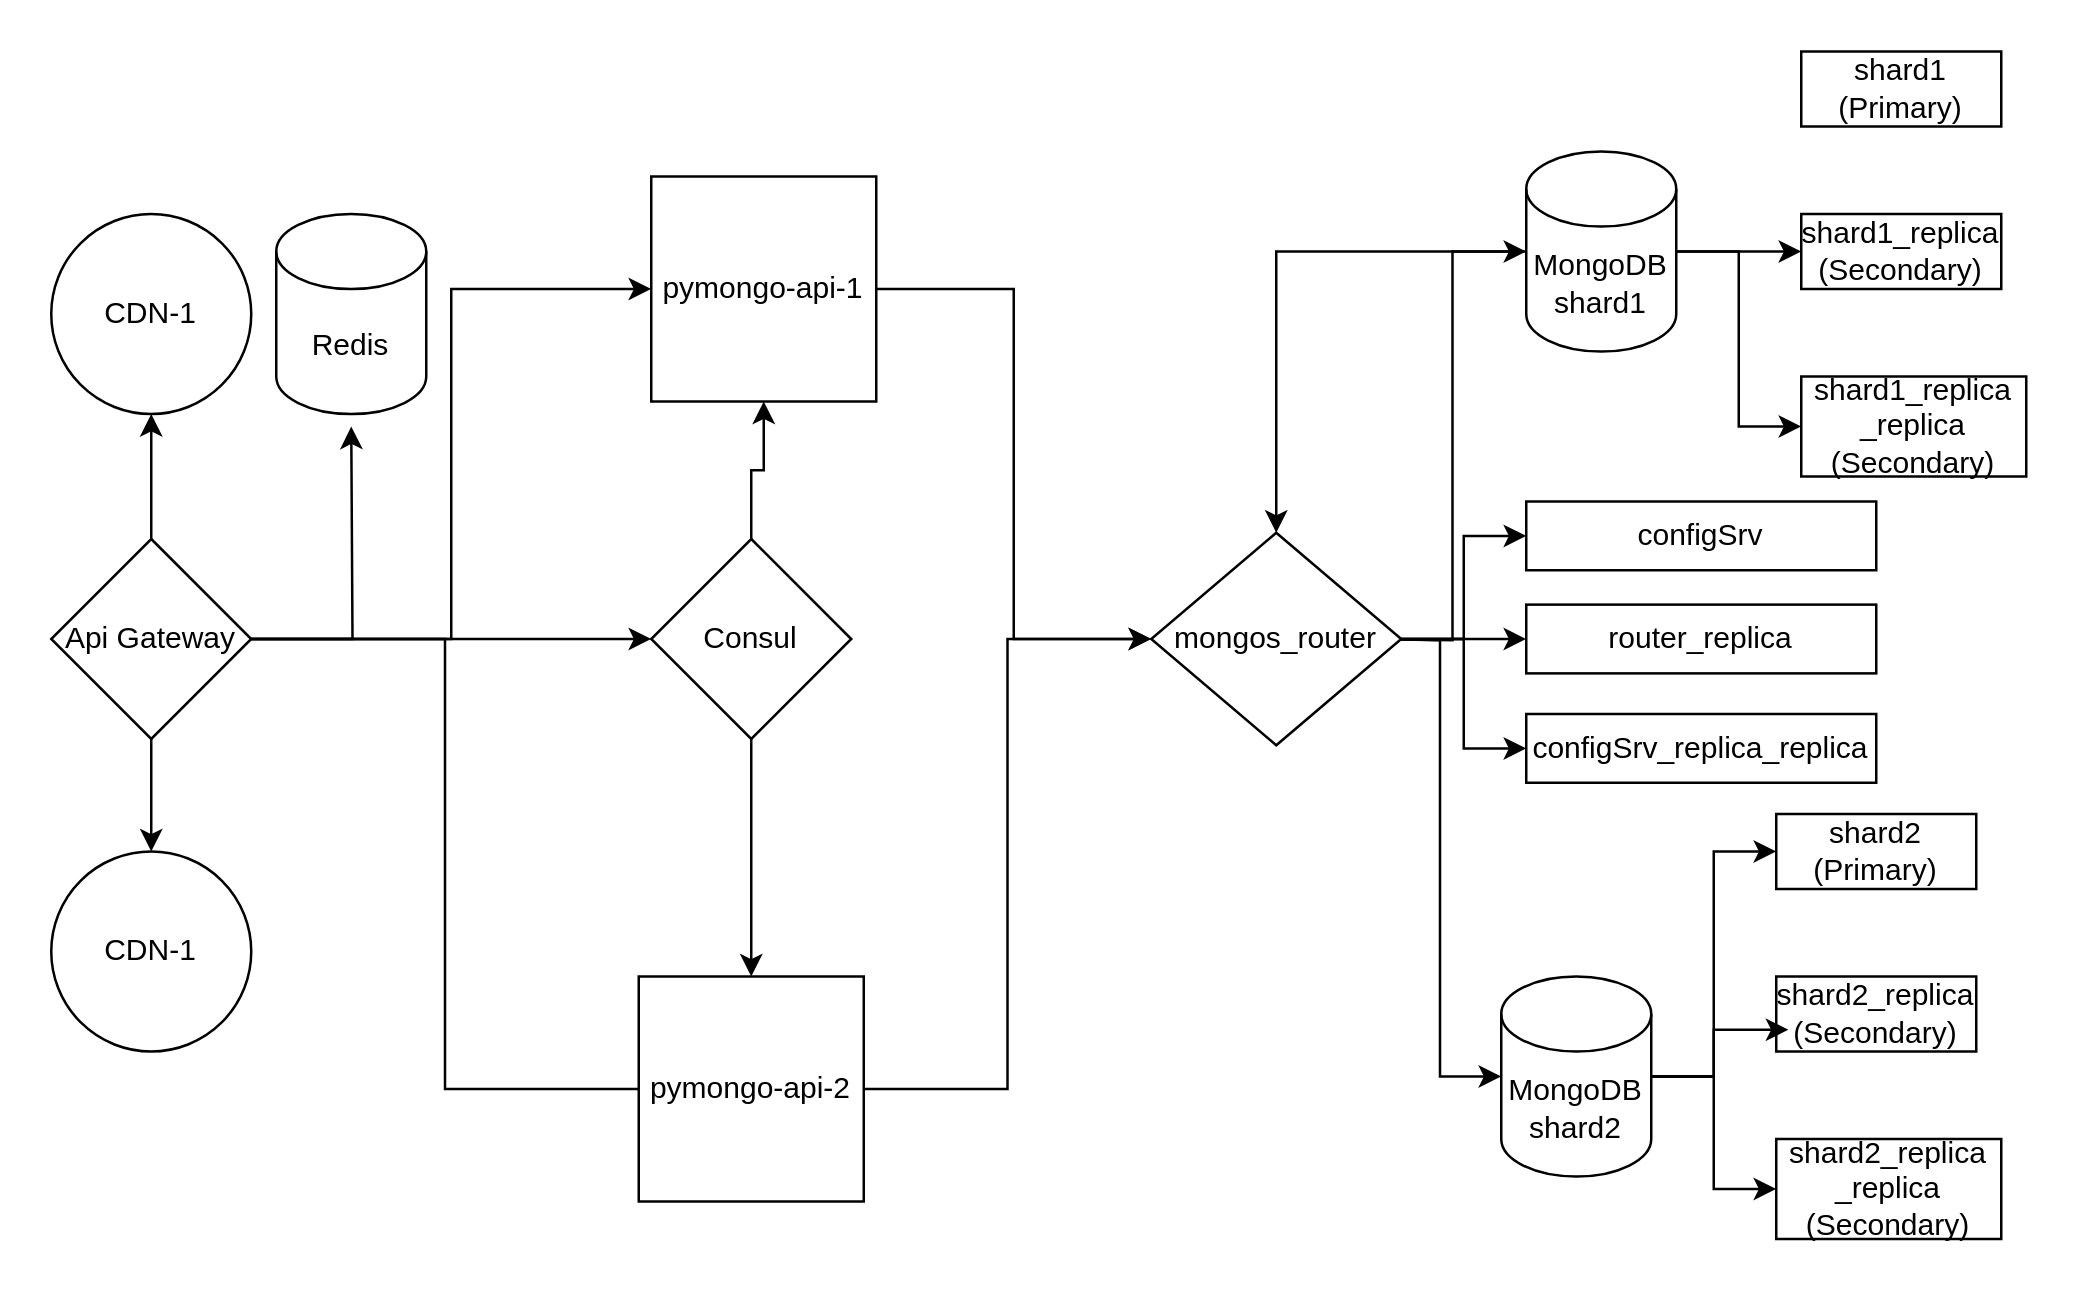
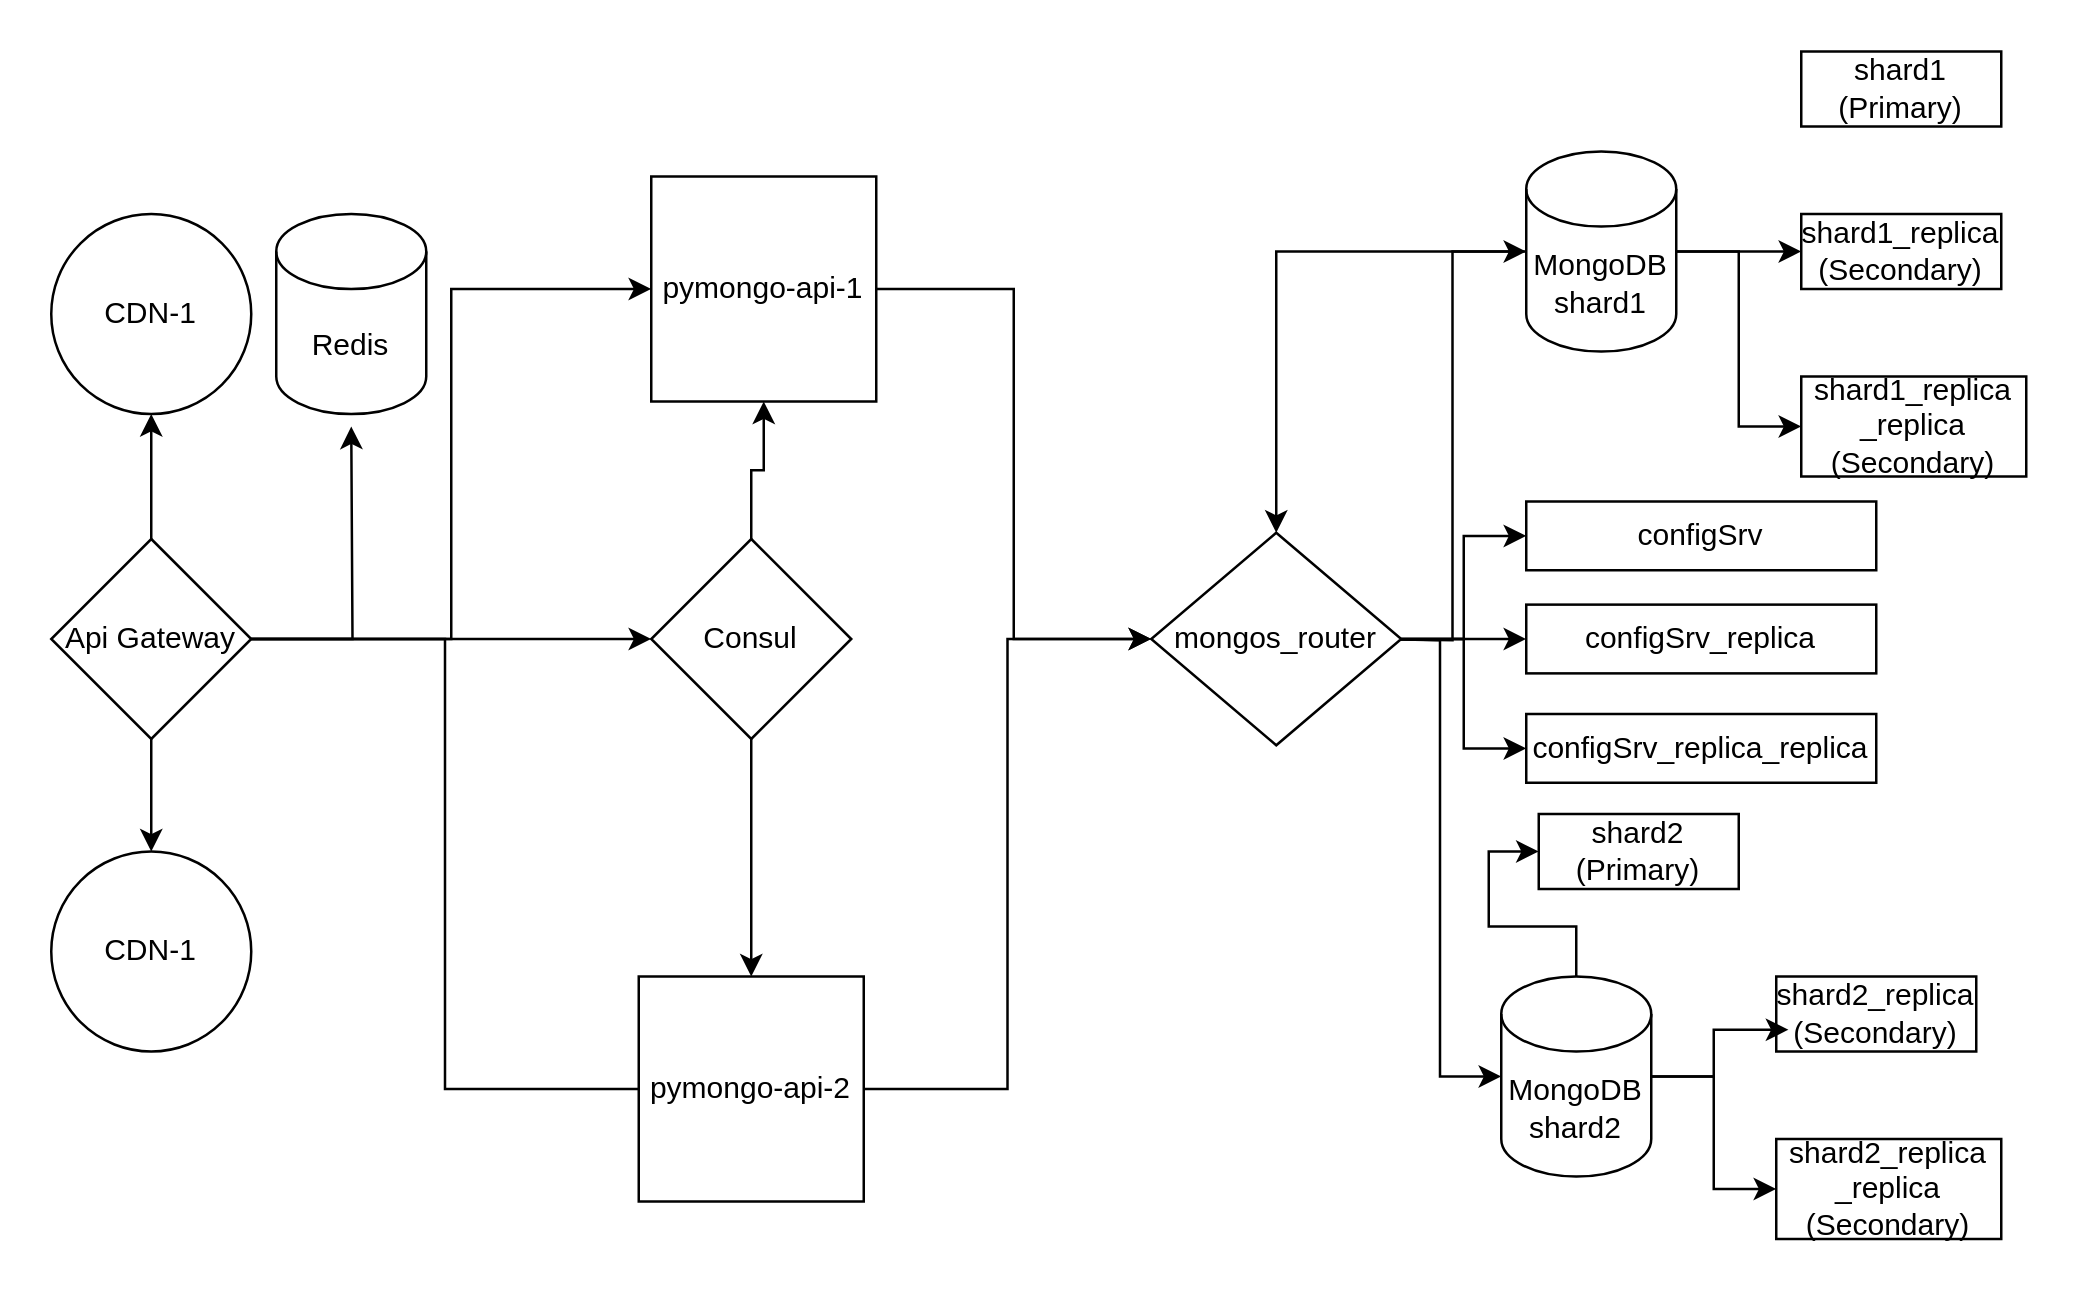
(1701, 639) -> (1701, 639)
(1876, 851) -> (1639, 851)
